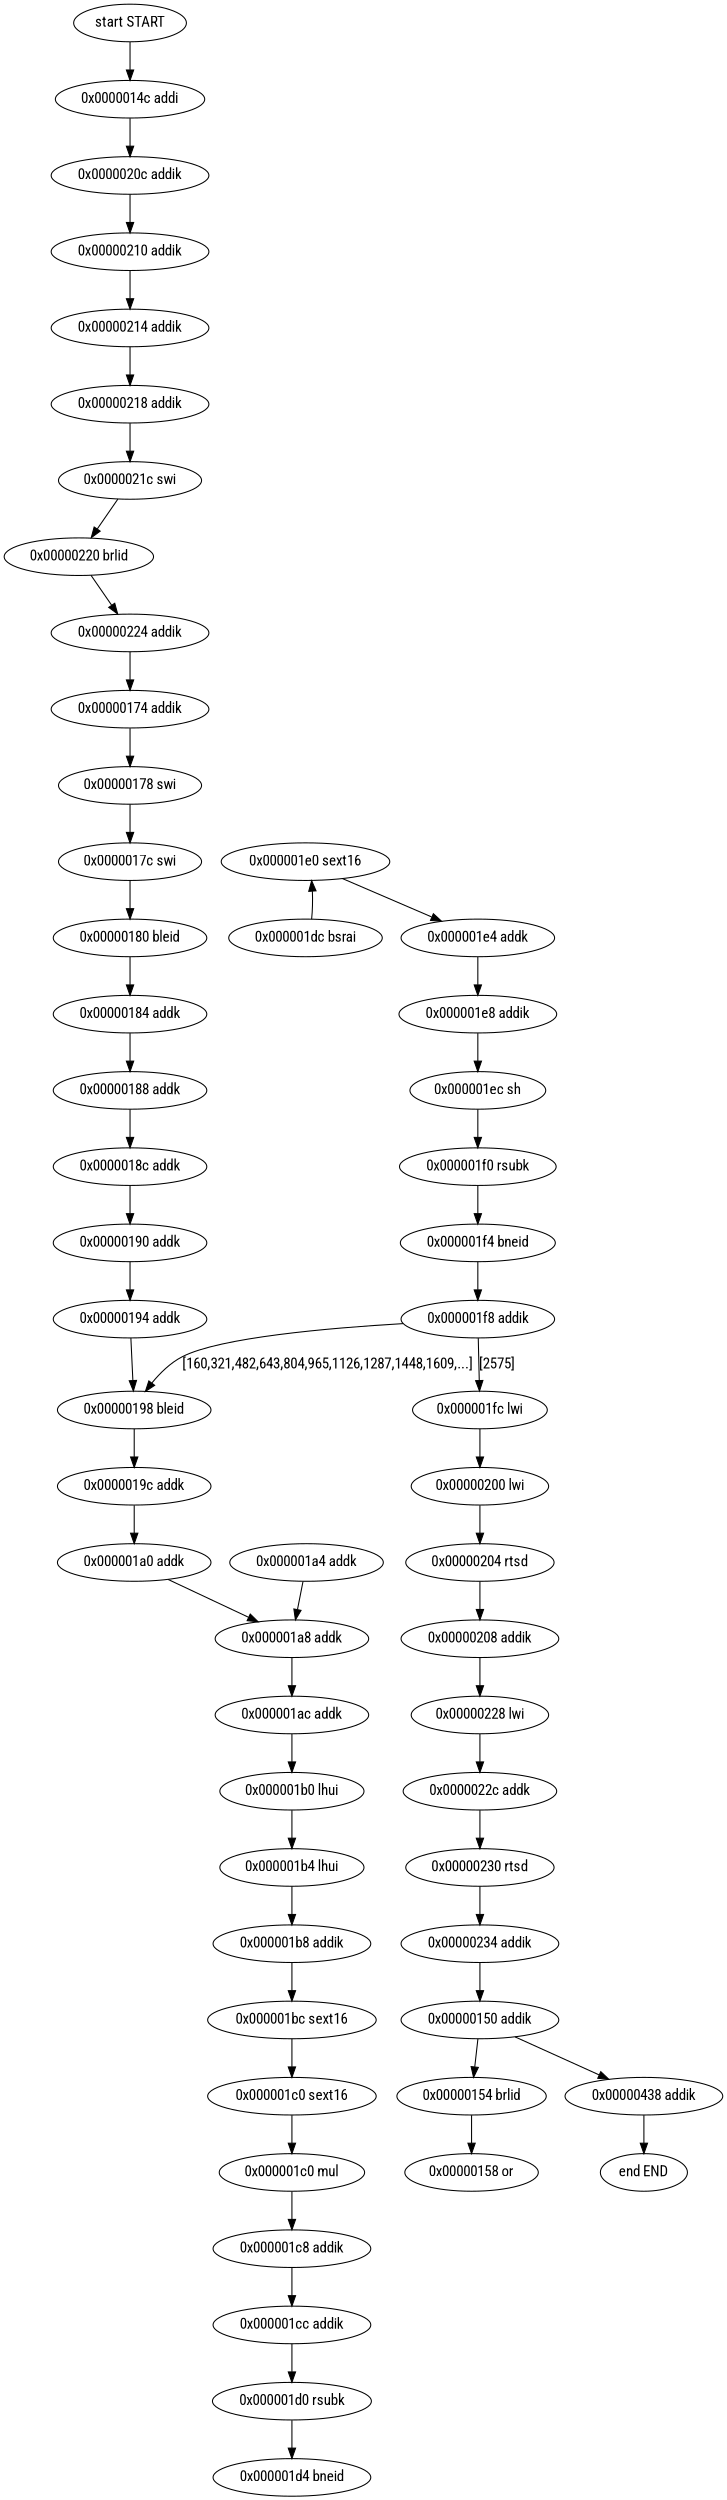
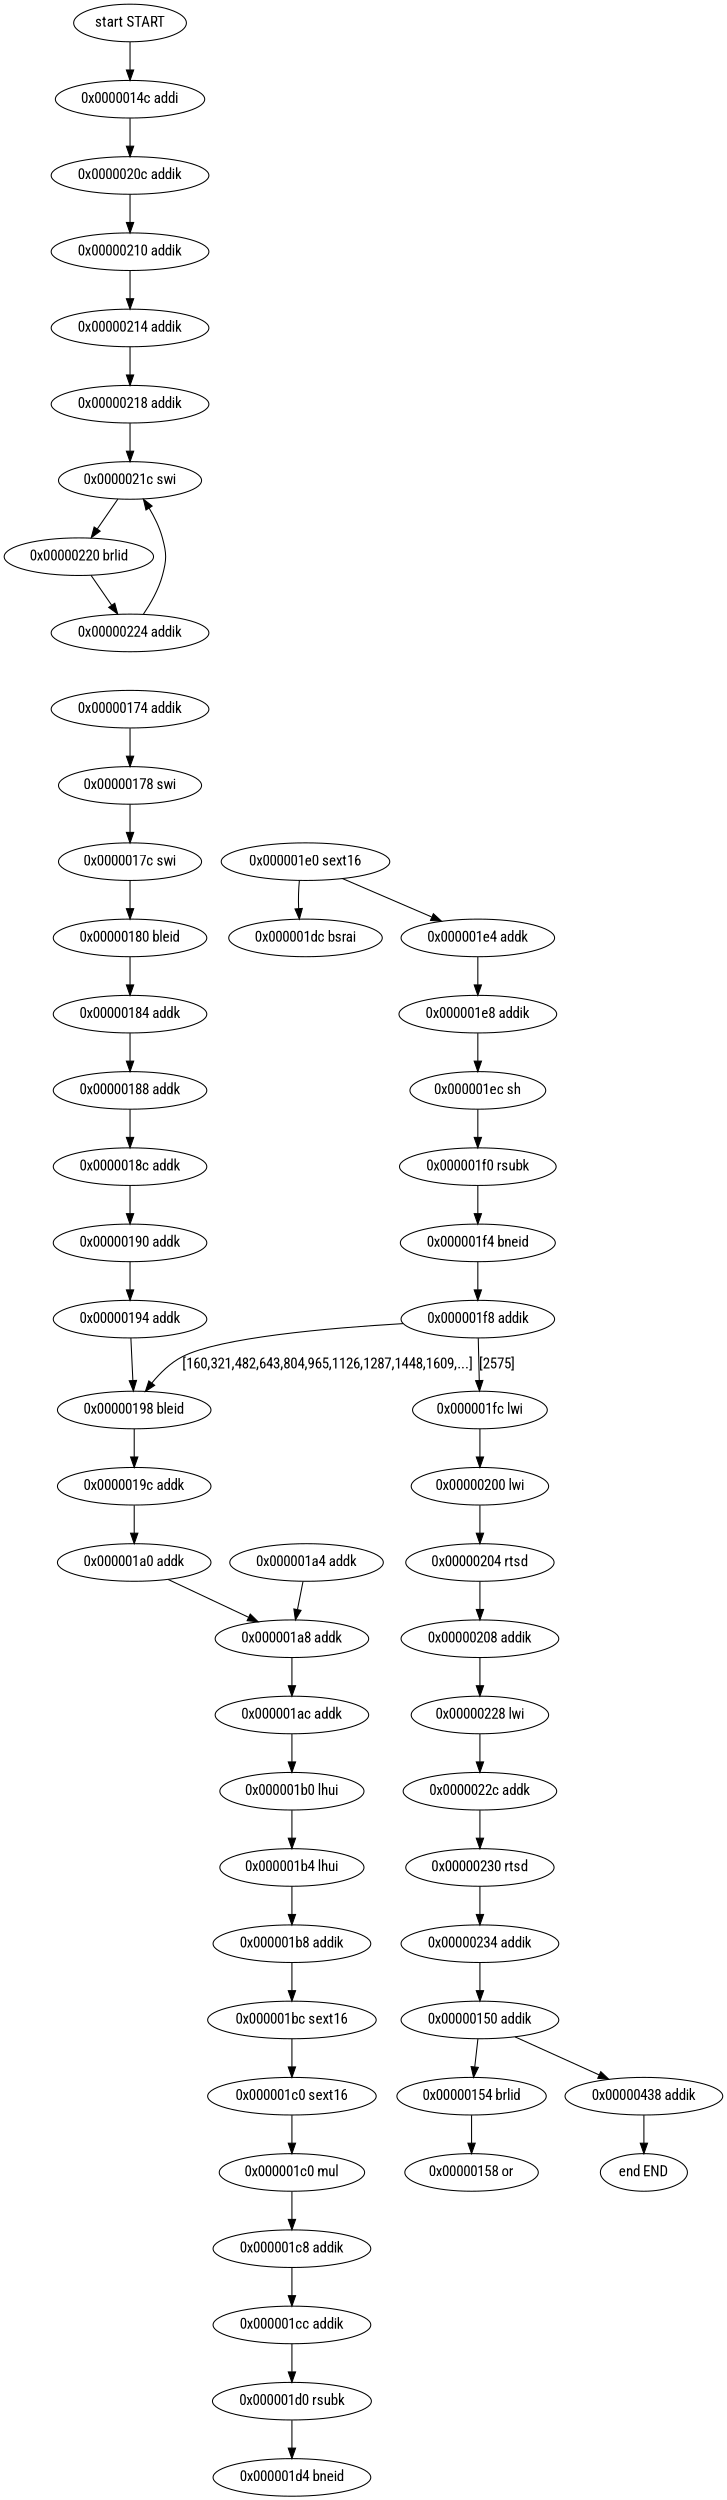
(130, 666) -> (165, 562)
(312, 905) -> (299, 895)
